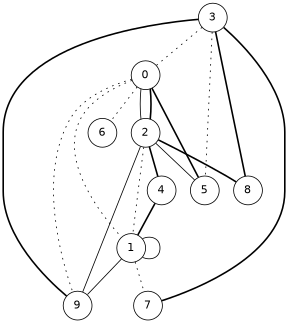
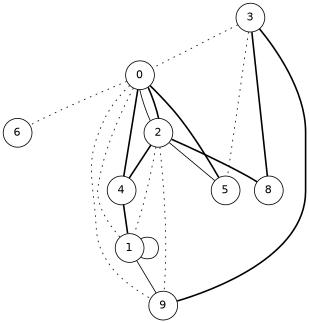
none -> (131, 133)
(113, 216) -> (165, 219)
(148, 306) -> none
